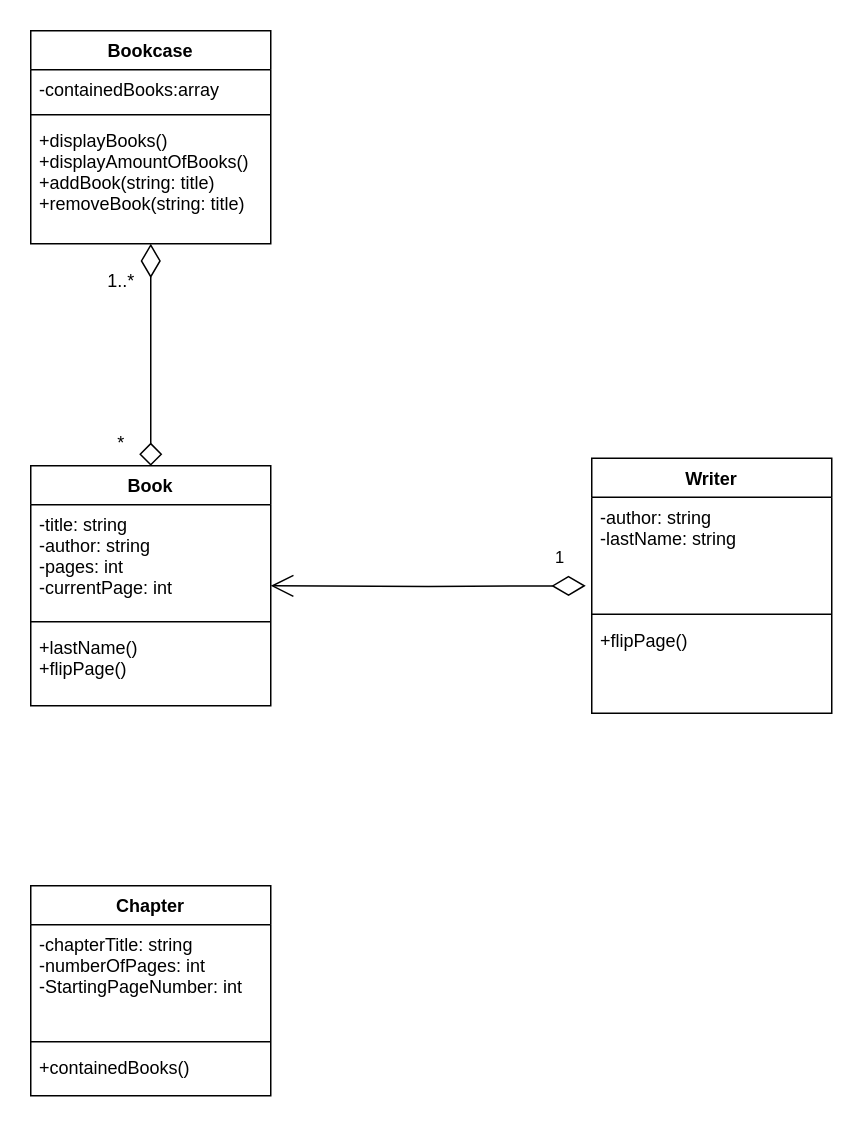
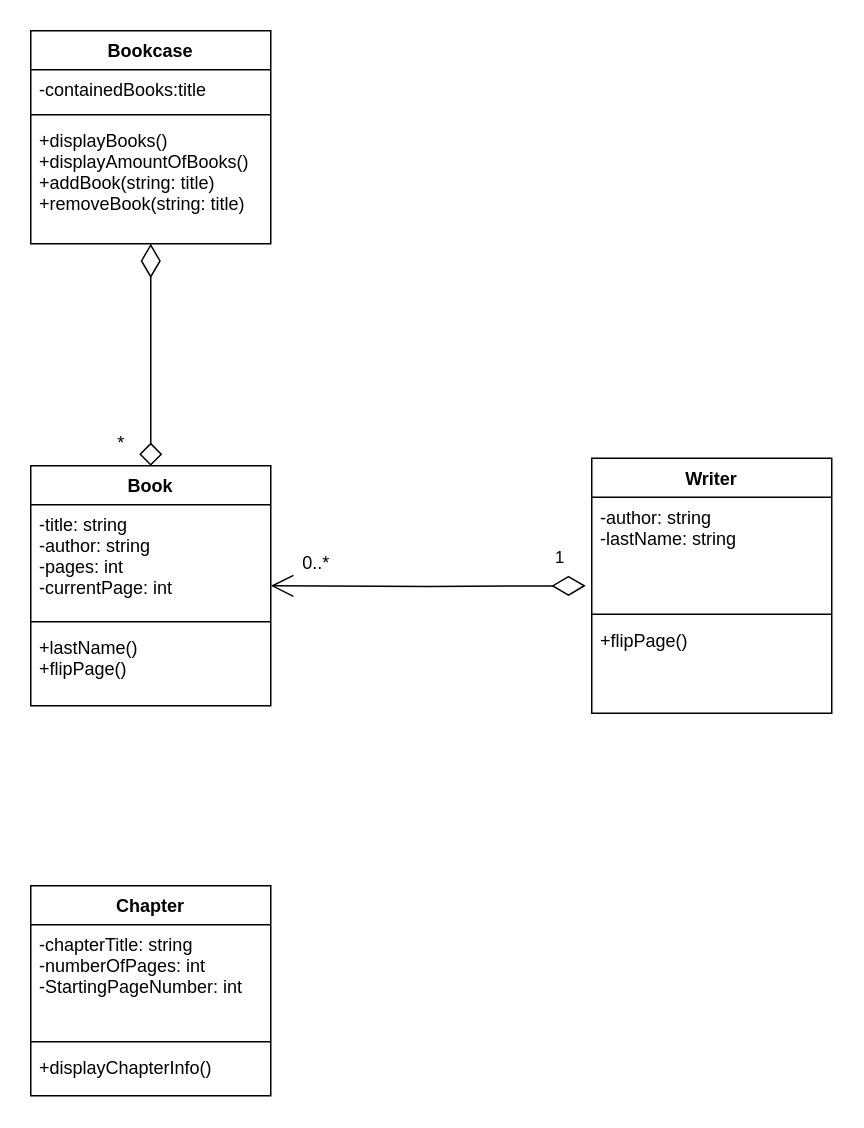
(140, 90) -> (135, 90)
(121, 281) -> none
none -> (316, 563)
(122, 1068) -> (140, 1068)
